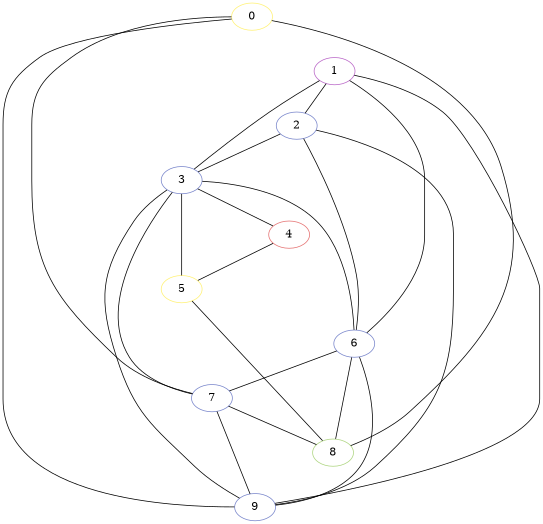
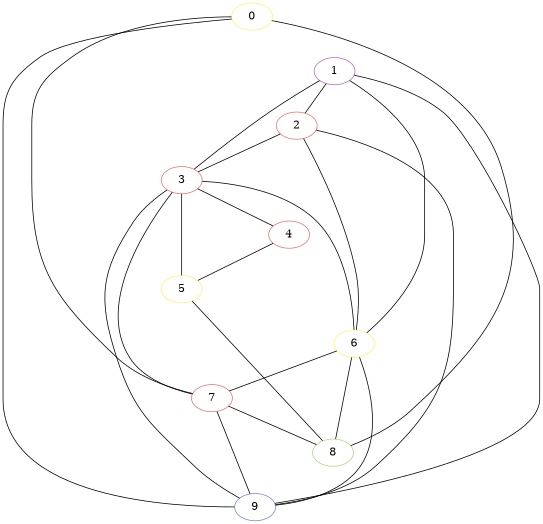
(297, 126) -> (297, 126)
(182, 180) -> (182, 180)
(354, 344) -> (354, 344)
(212, 398) -> (212, 398)
